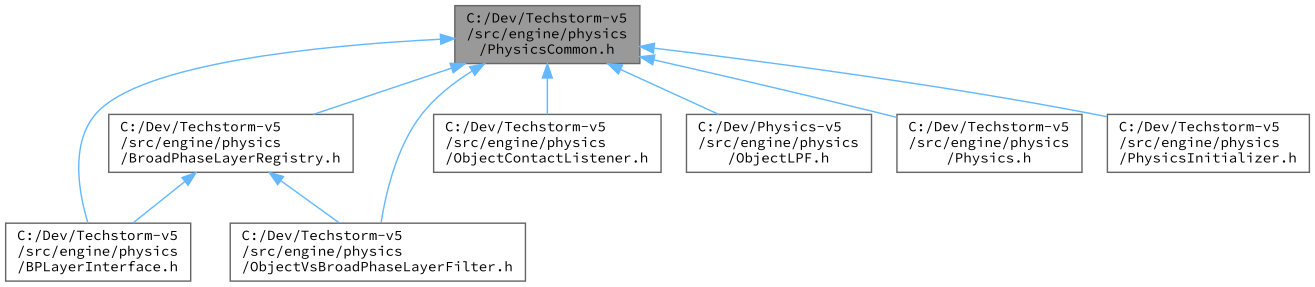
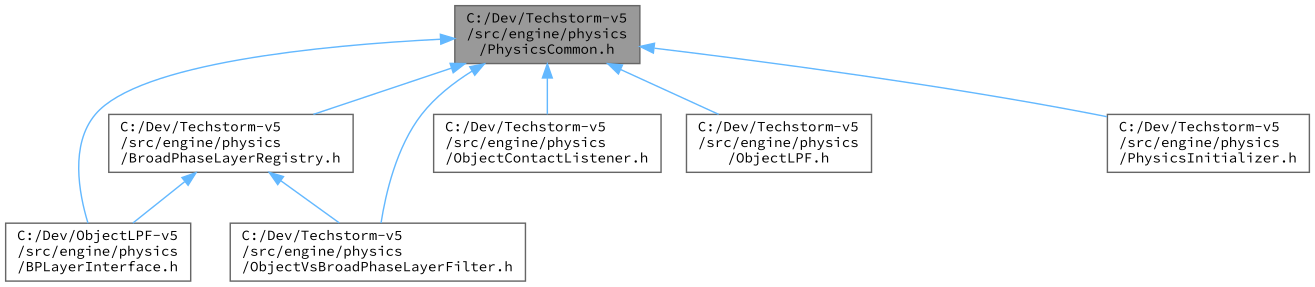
(779, 143) -> (779, 143)
(989, 143) -> none
(98, 252) -> (98, 252)
